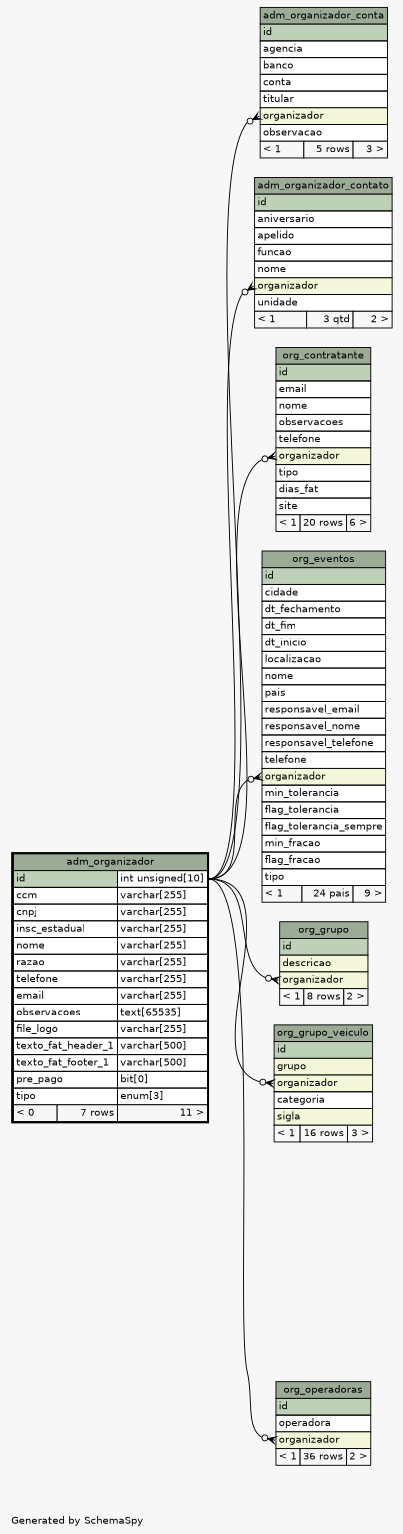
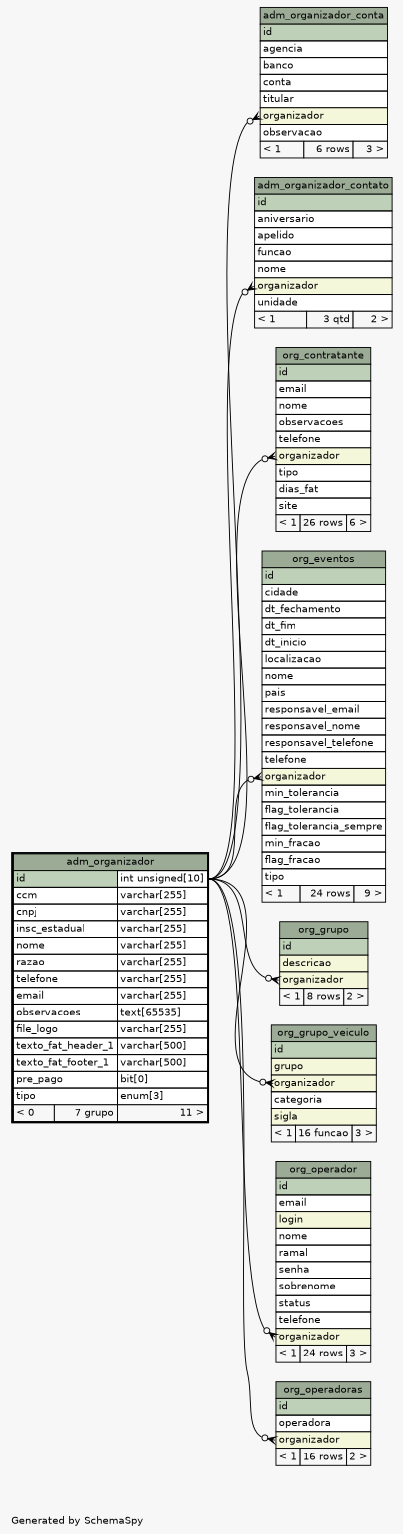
(333, 149) -> (333, 149)
(323, 523) -> (323, 523)
(332, 893) -> (331, 893)
(98, 1113) -> (95, 1113)
(324, 1133) -> (324, 1133)
none -> (323, 1262)
(323, 1456) -> (323, 1456)
